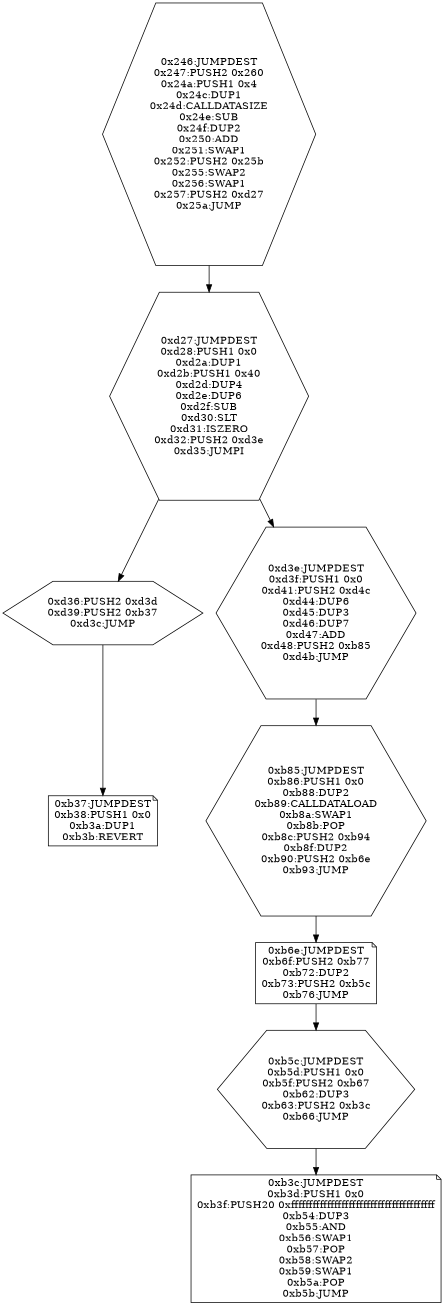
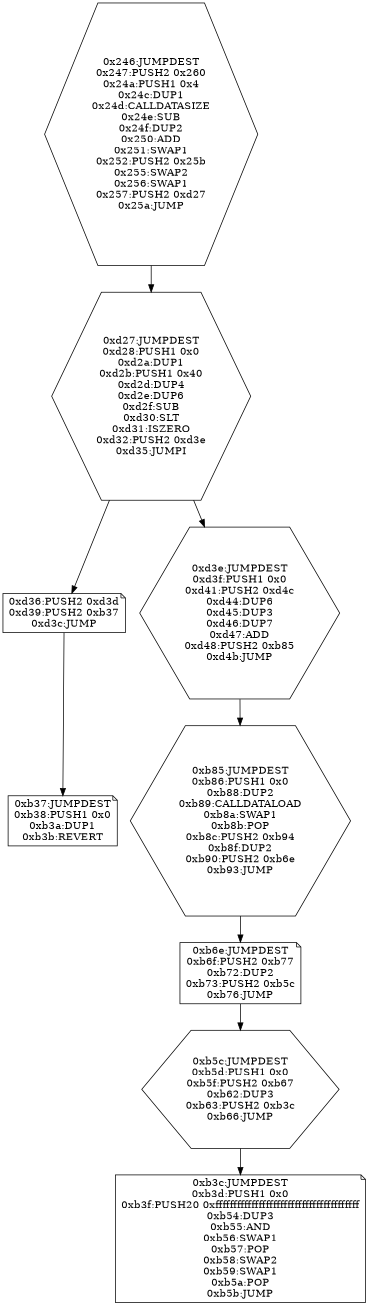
(103, 613) -> (64, 613)
